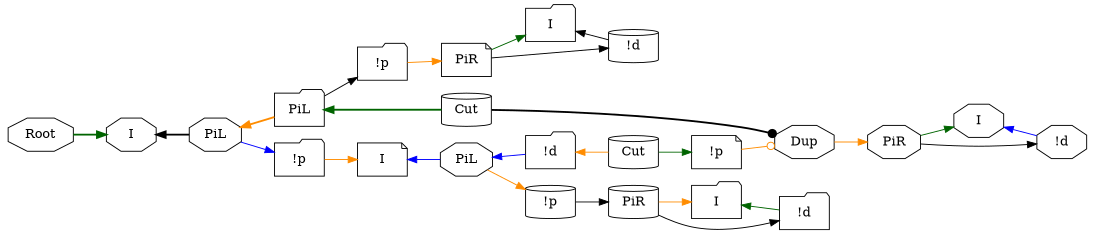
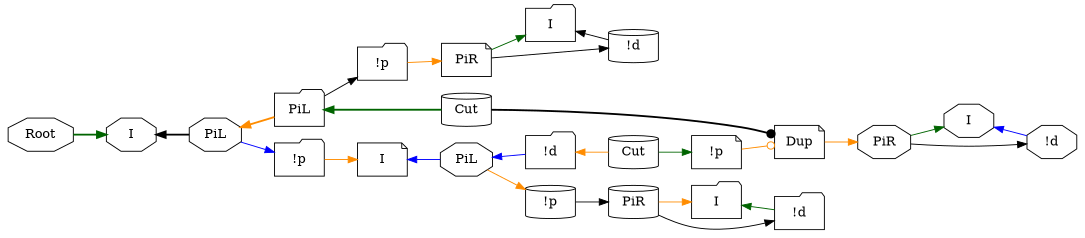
(804, 142) -> (799, 142)
